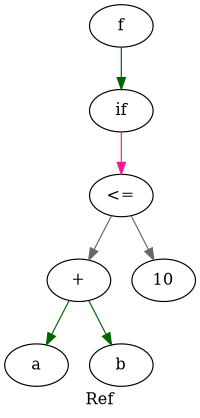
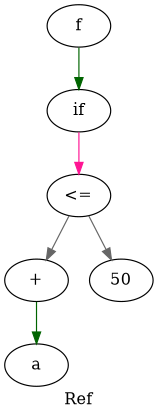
(164, 280) -> (121, 280)
(121, 365) -> none
